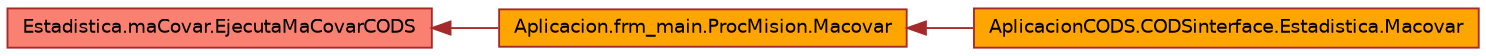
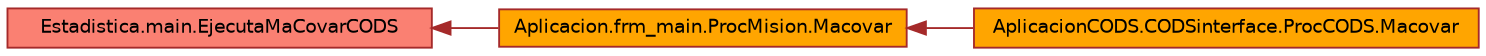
(220, 28) -> (220, 28)
(1226, 28) -> (1226, 28)
